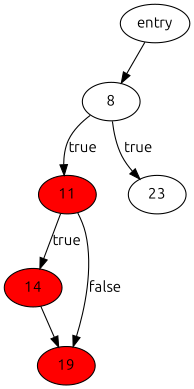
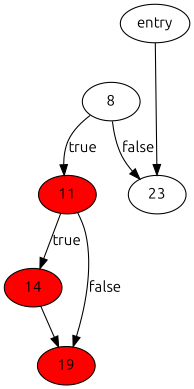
(136, 58) -> (156, 104)
(138, 148) -> (138, 148)
